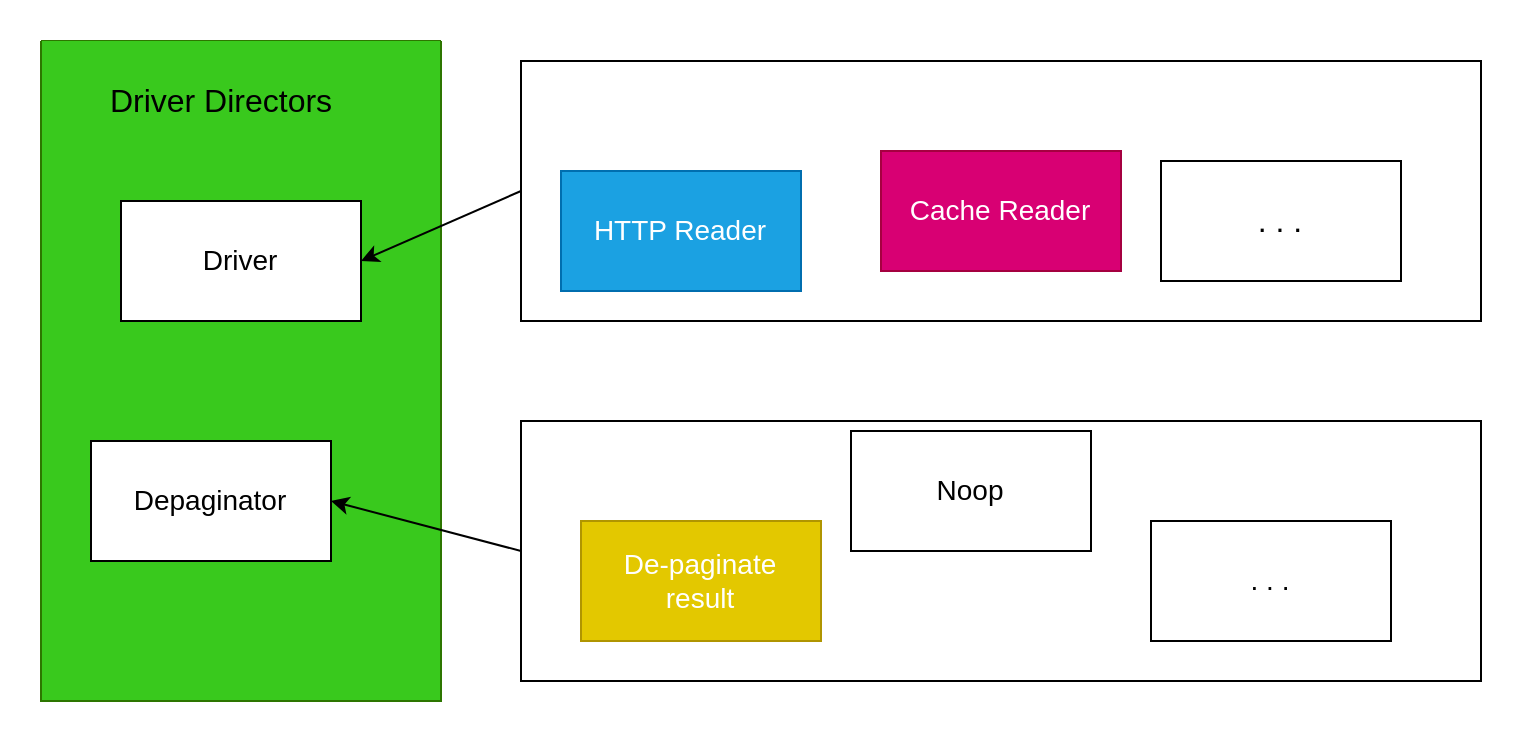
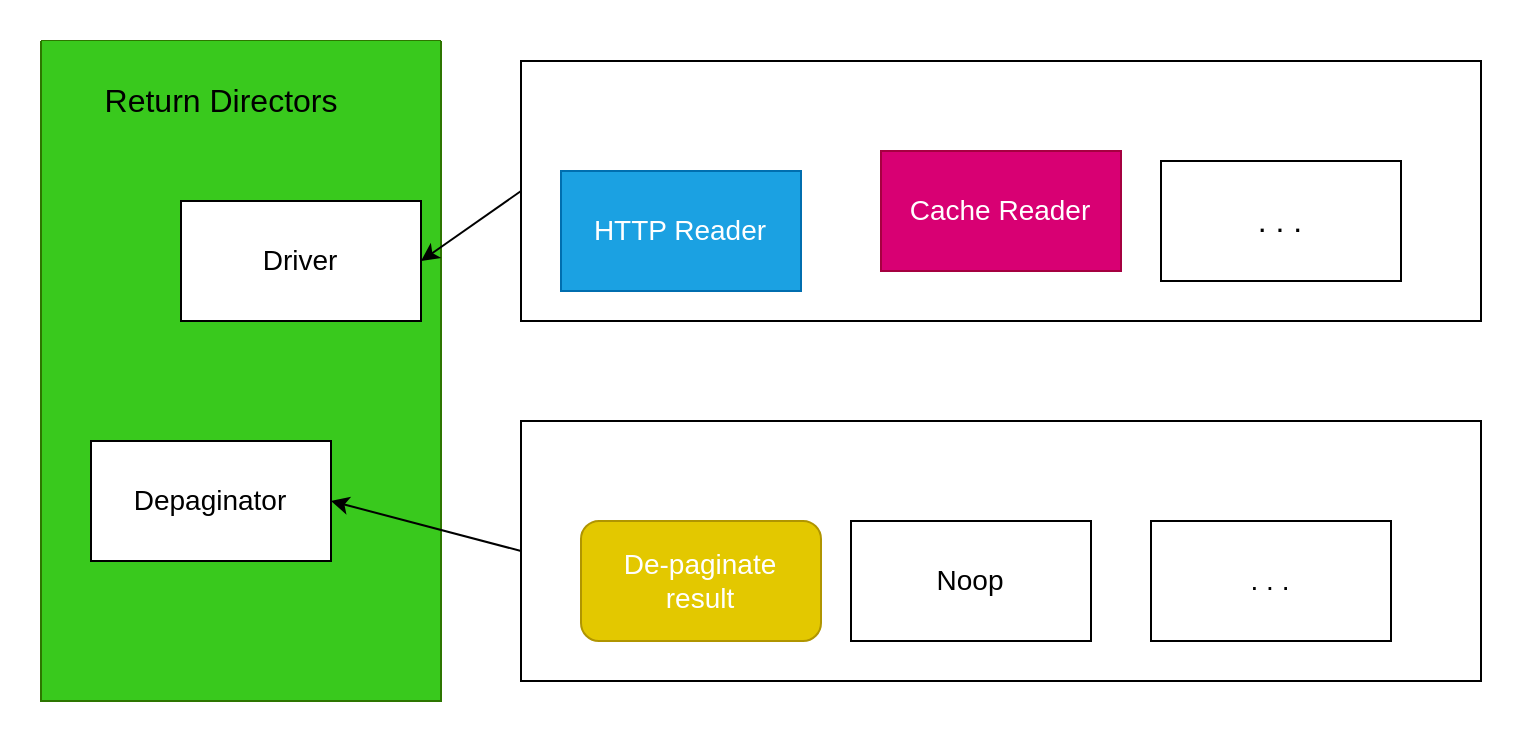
(222, 101) -> (222, 101)
(241, 261) -> (301, 261)
(971, 491) -> (971, 581)
(701, 581) -> (701, 581)
